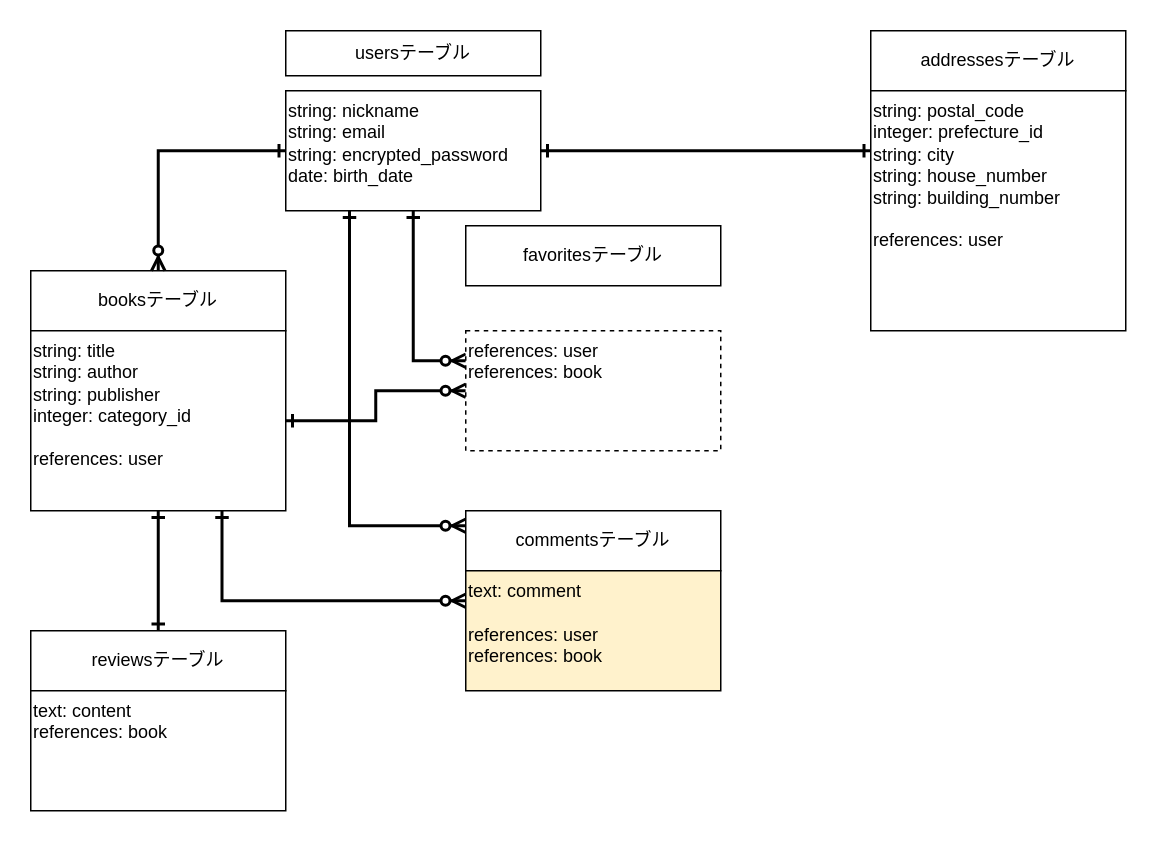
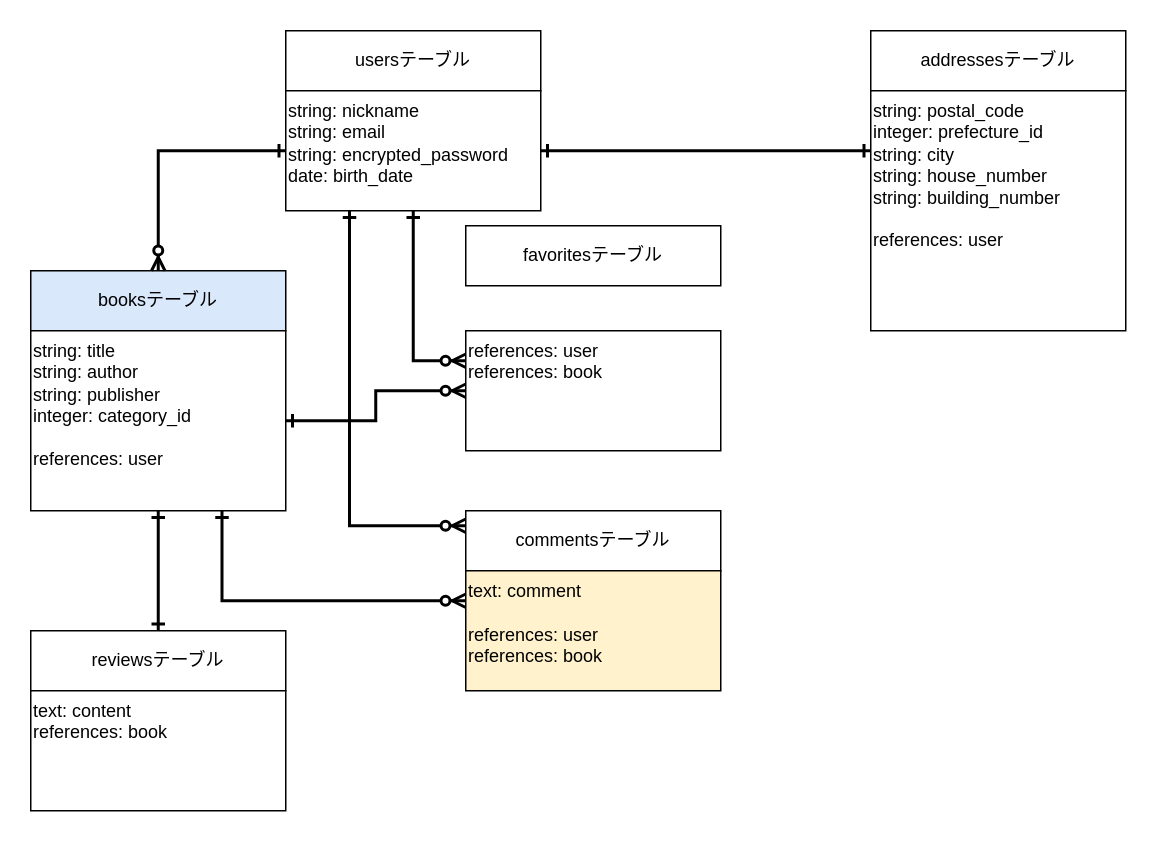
(413, 53) -> (413, 61)
(158, 301) -> (158, 301)
(593, 391) -> (593, 391)
